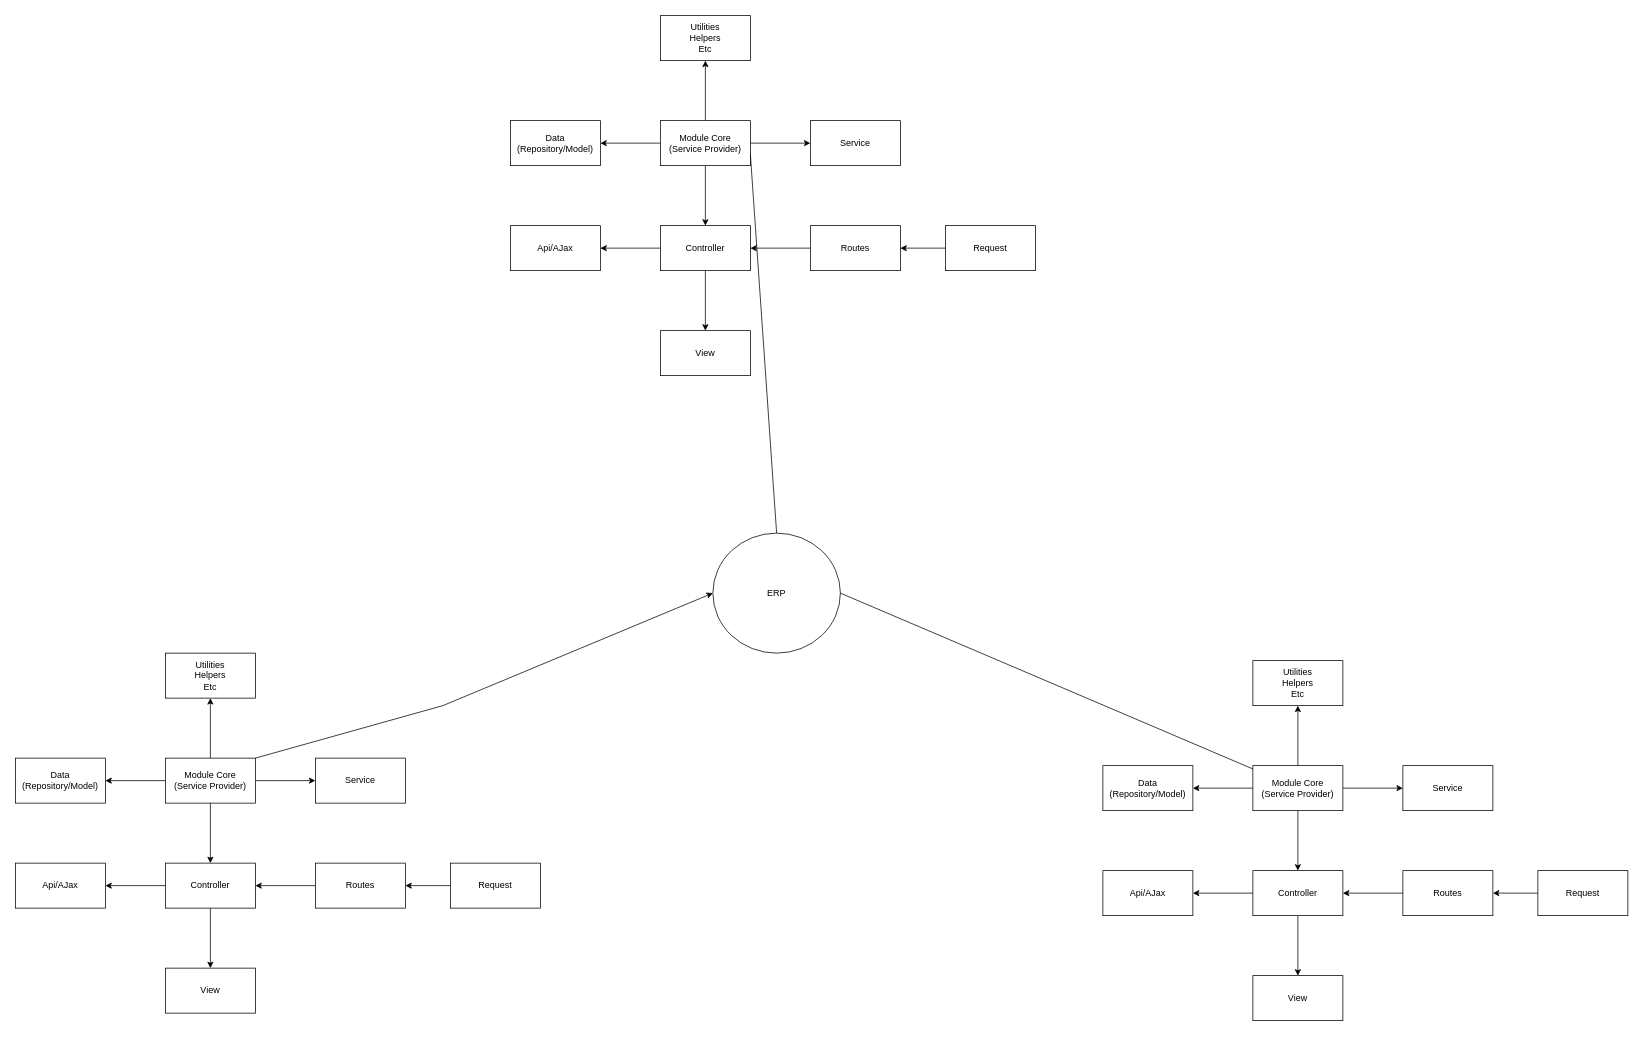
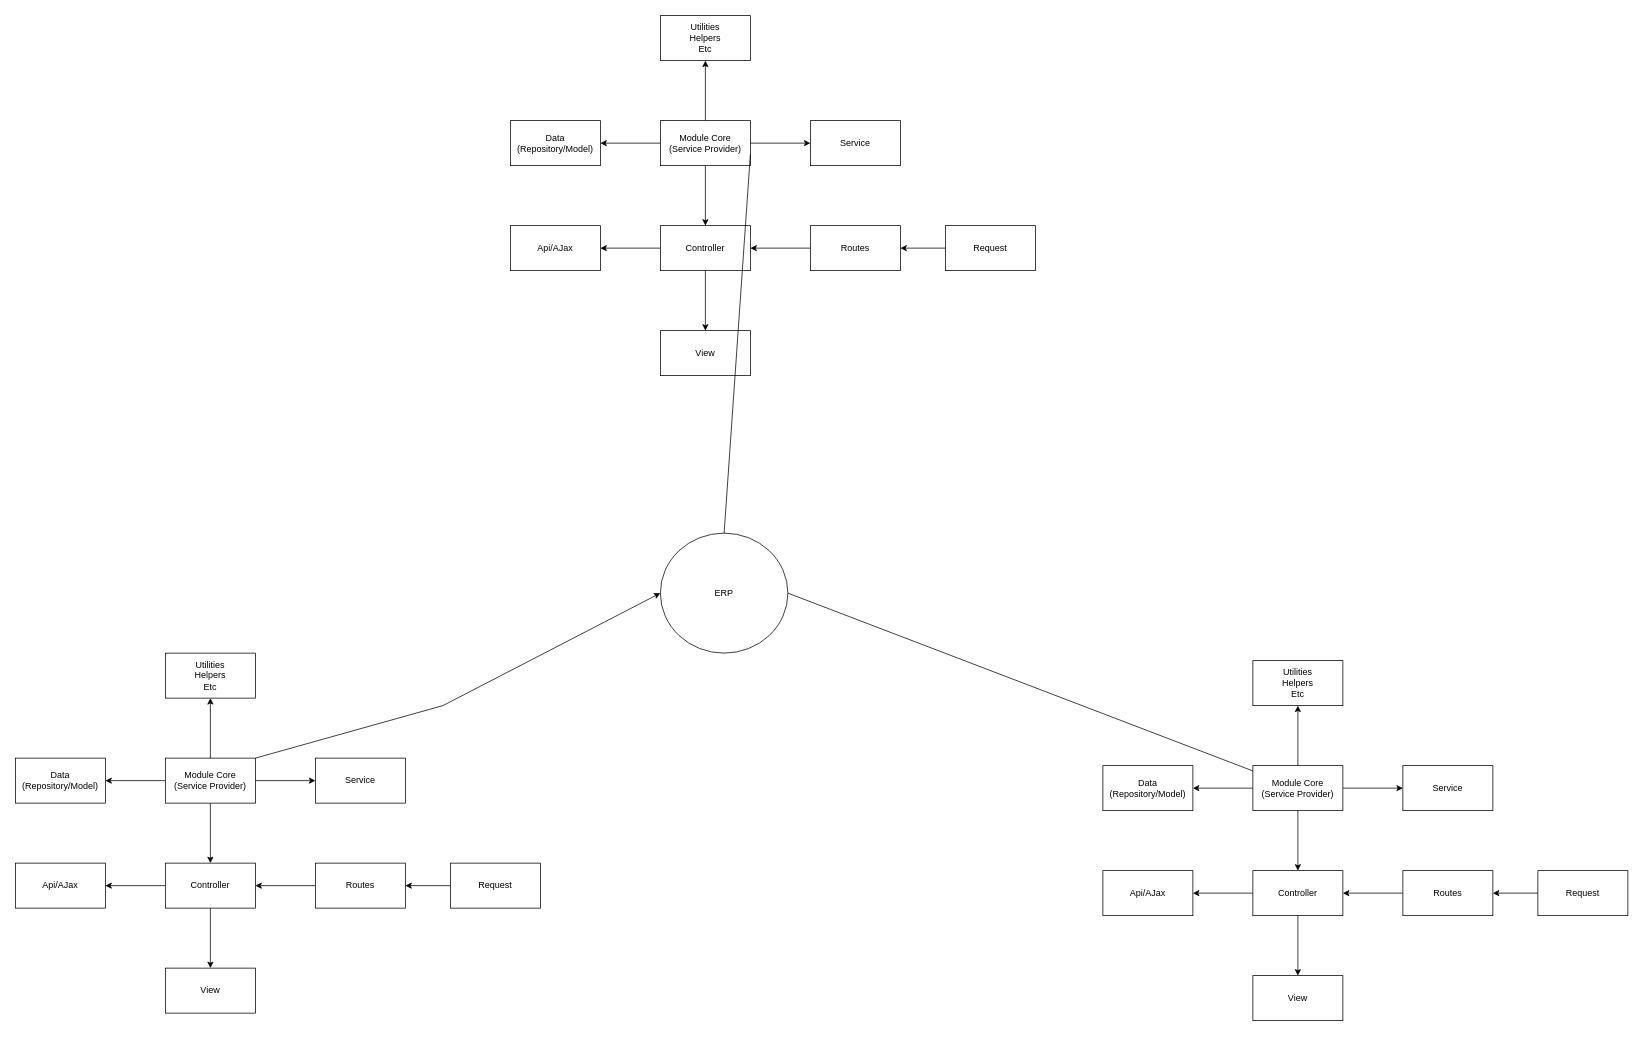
(777, 593) -> (724, 593)
